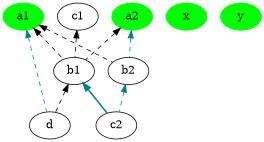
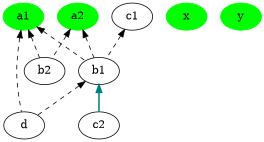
(130, 48) -> (58, 48)
(38, 75) -> (17, 75)
(122, 102) -> none
